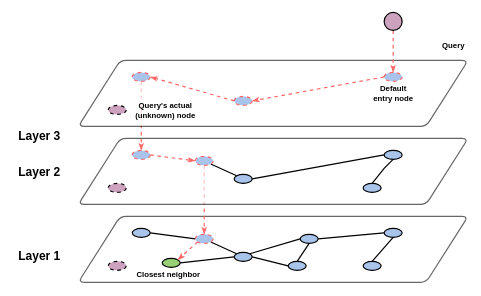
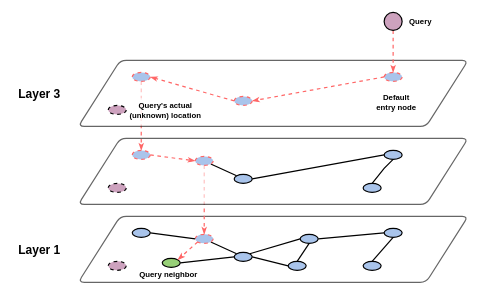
(459, 45) -> (426, 21)
(393, 93) -> (396, 102)
(166, 110) -> (166, 110)
(39, 135) -> (39, 93)
(39, 171) -> none
(39, 255) -> (39, 249)
(169, 274) -> (169, 274)
